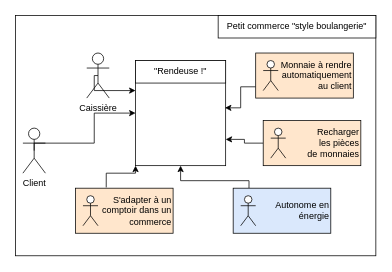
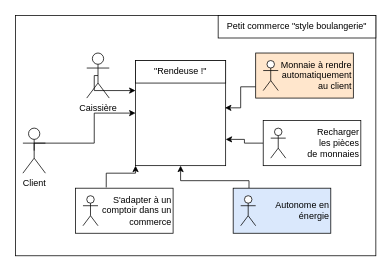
(312, 143) -> (312, 143)
(124, 210) -> (124, 210)
